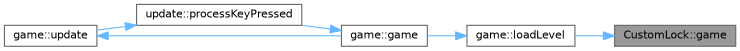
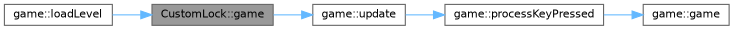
(219, 15) -> (524, 15)
(225, 36) -> (288, 15)
(442, 36) -> none
